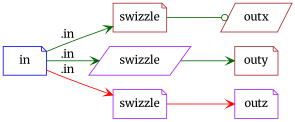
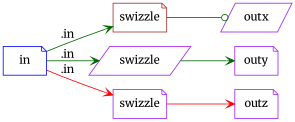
(256, 18) -> (256, 18)
(256, 61) -> (256, 61)
